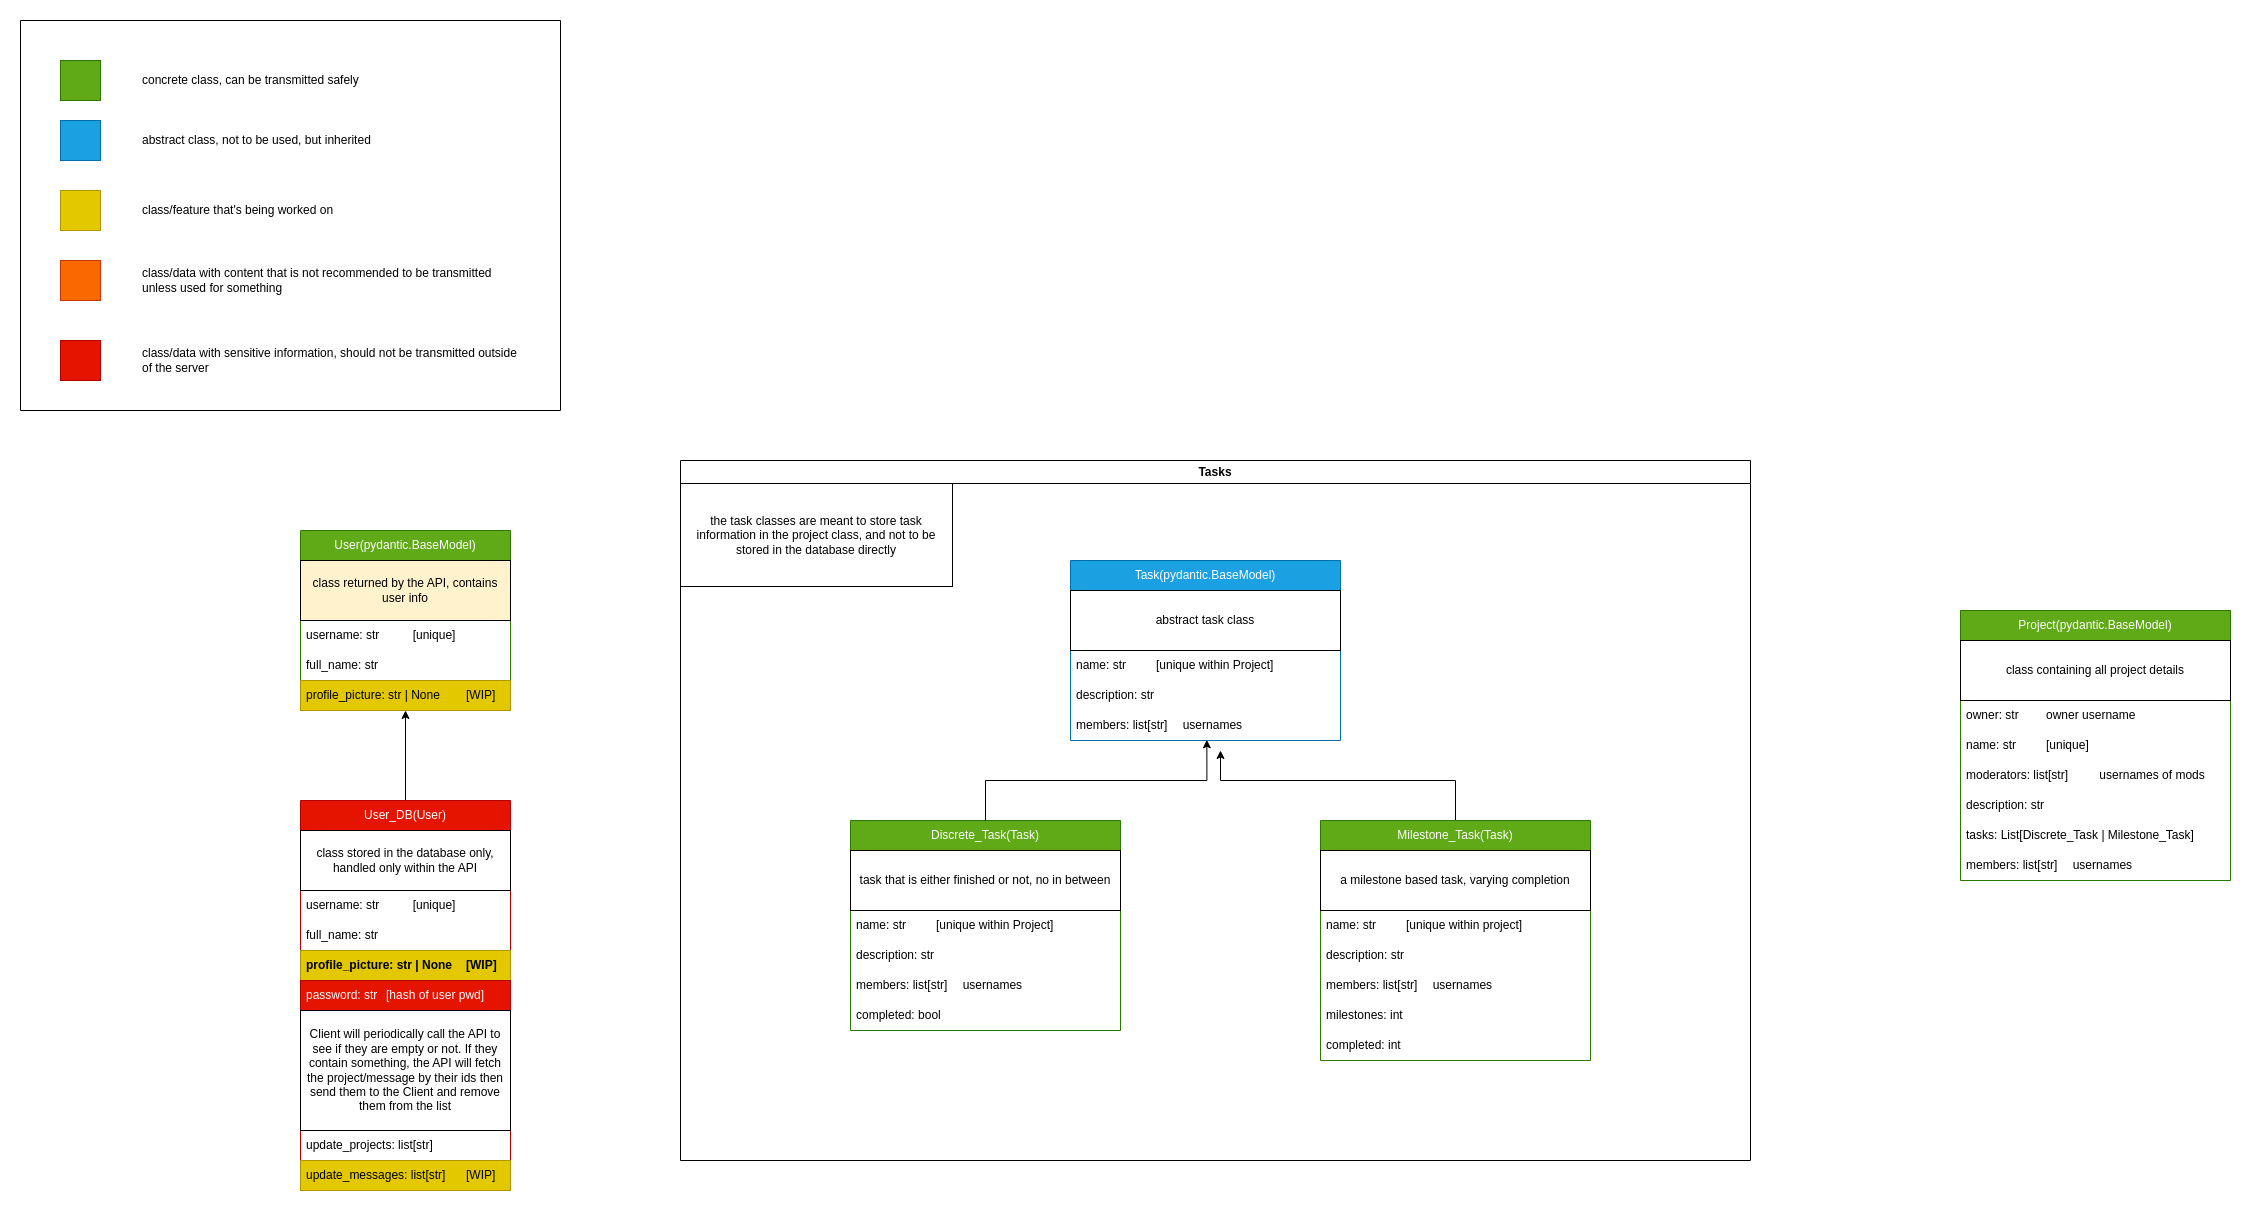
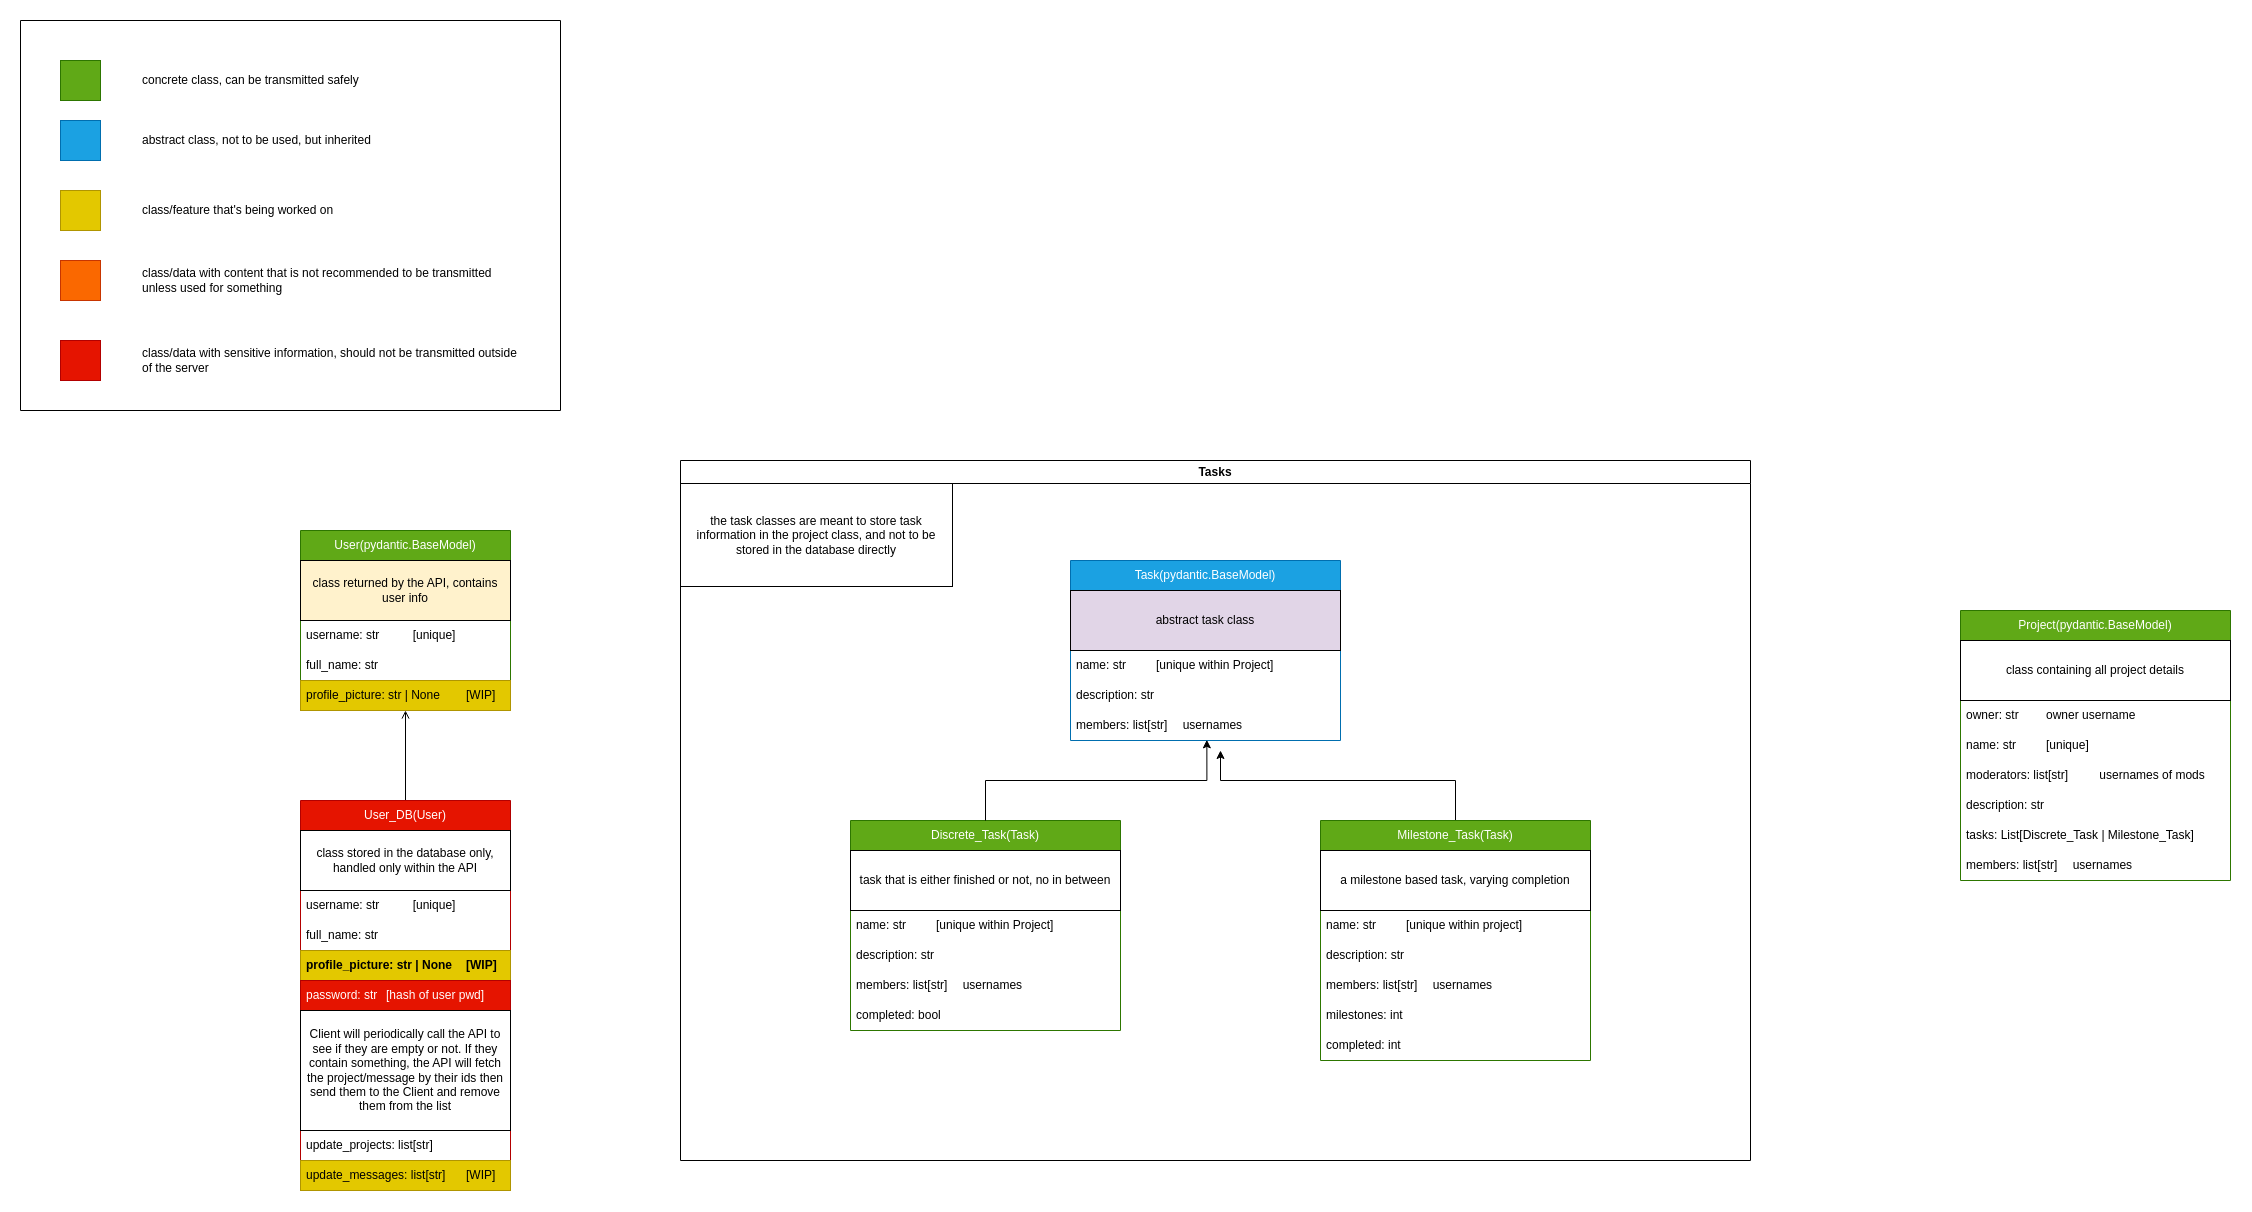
(1206, 621) -> (1206, 621)
(406, 719) -> (406, 717)
